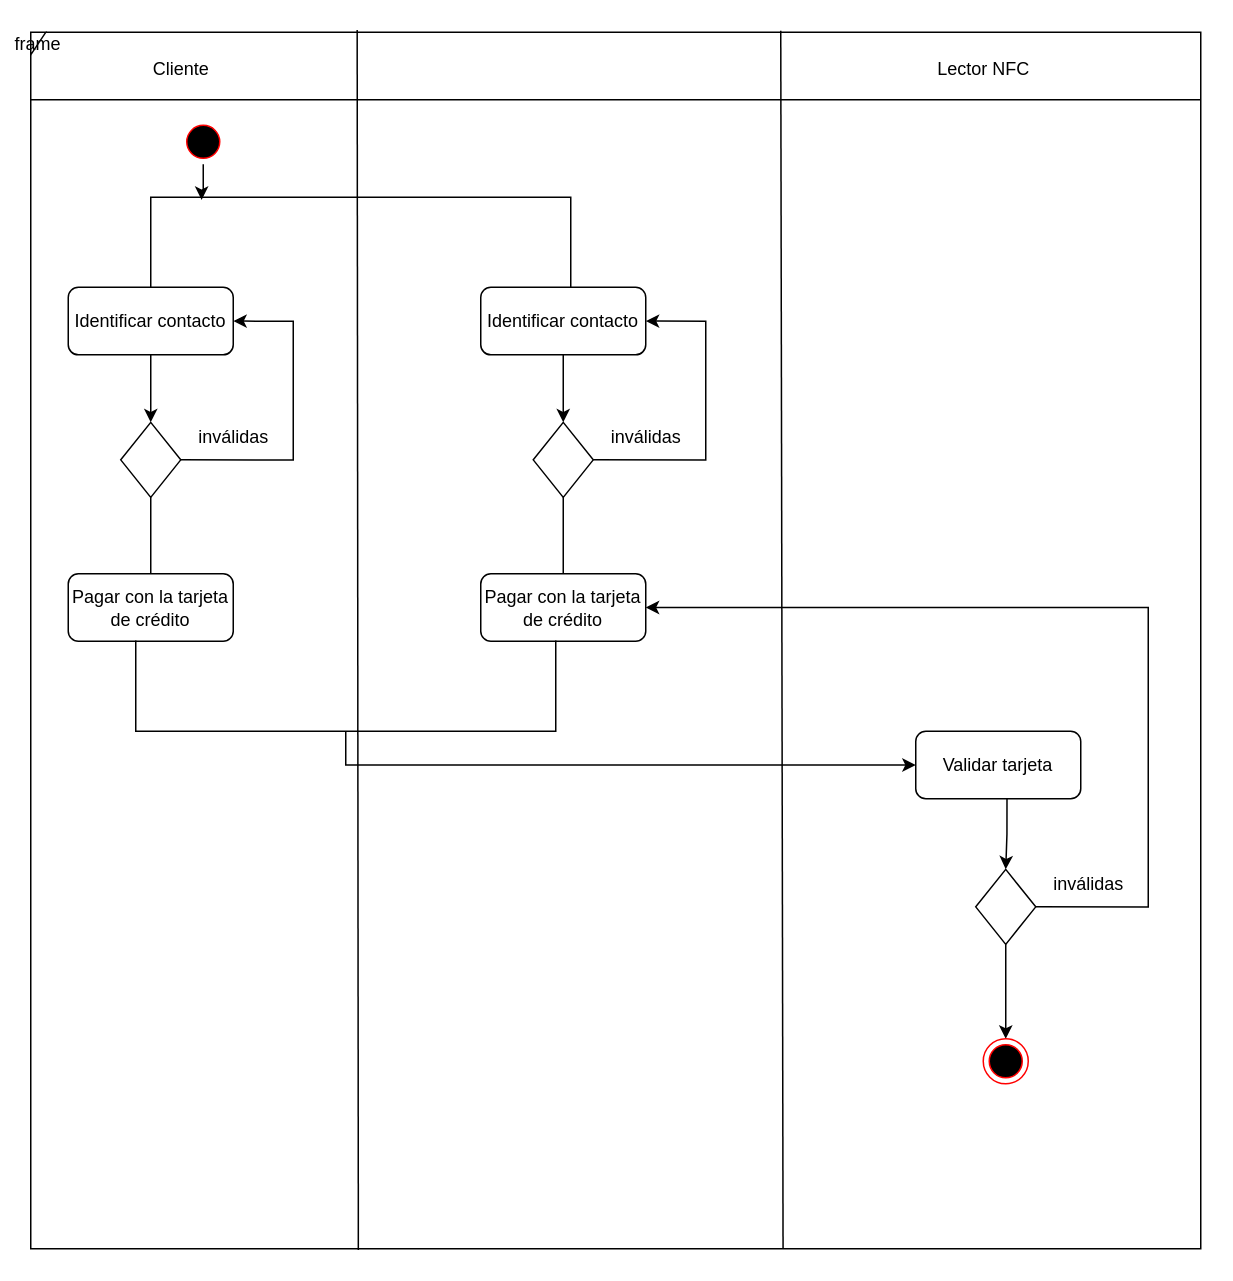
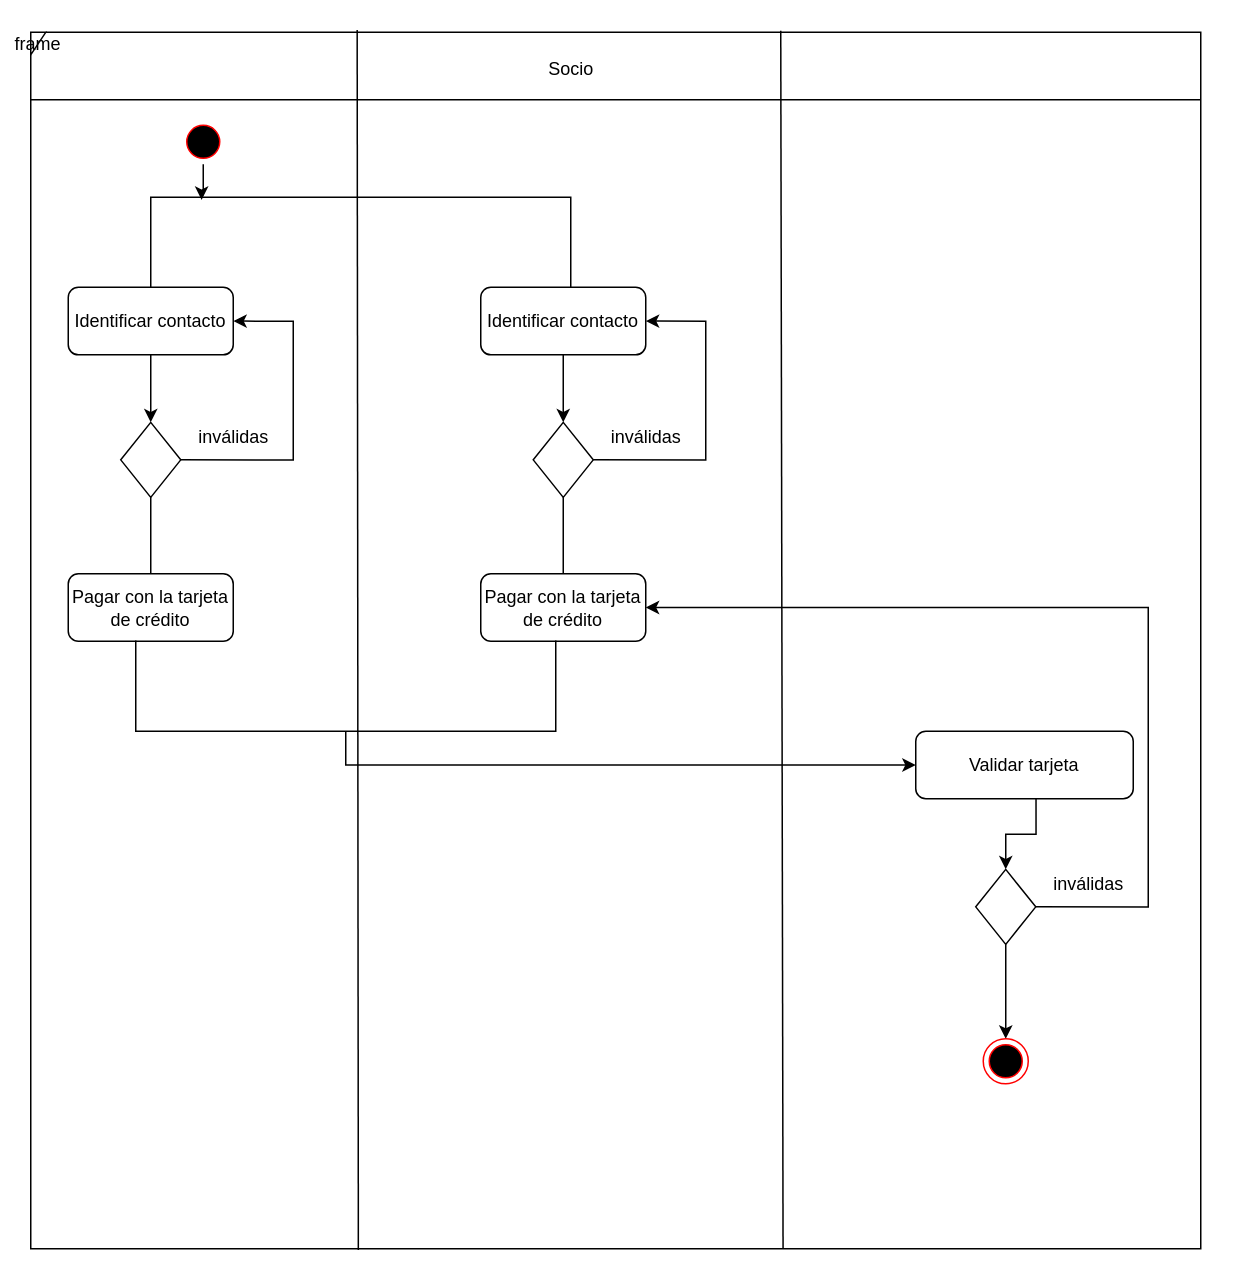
(181, 70) -> none
none -> (571, 70)
(983, 70) -> none
(998, 765) -> (1025, 765)
